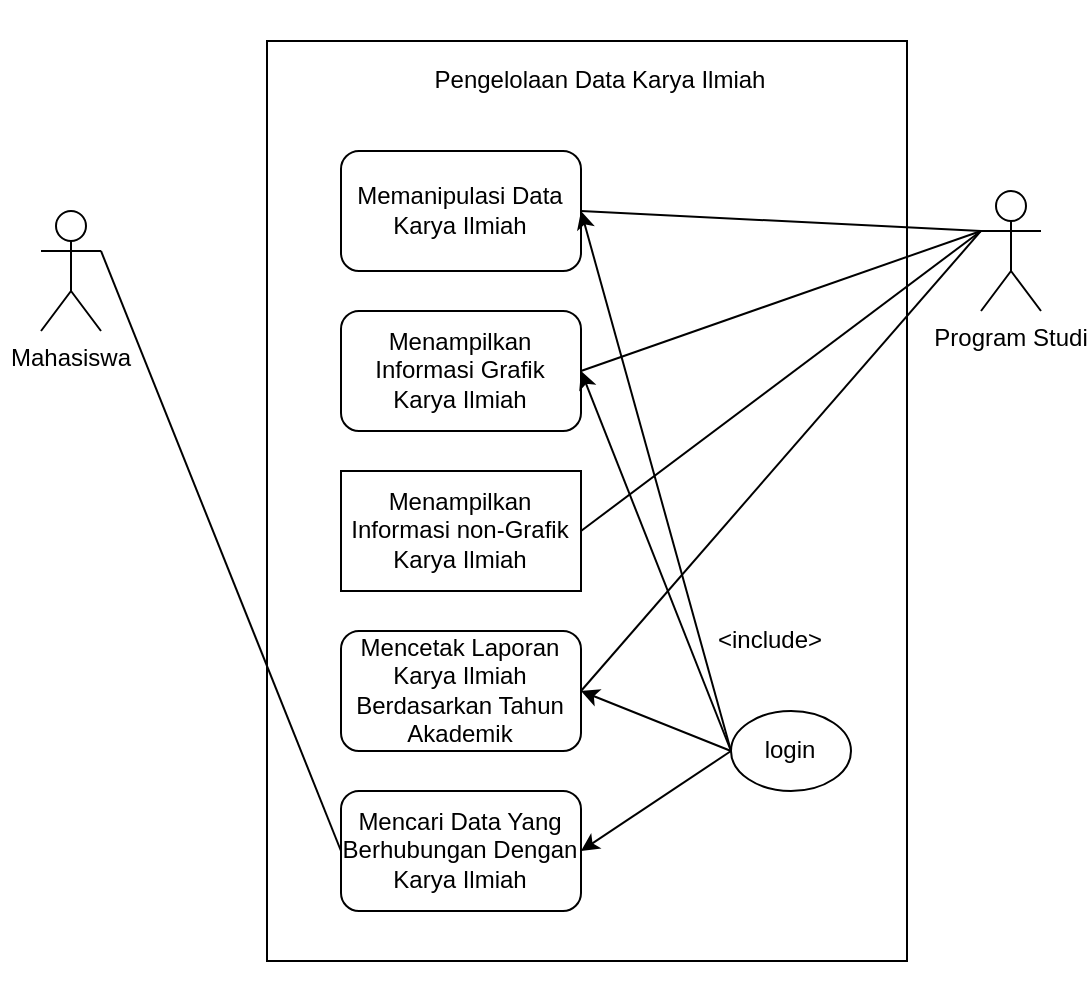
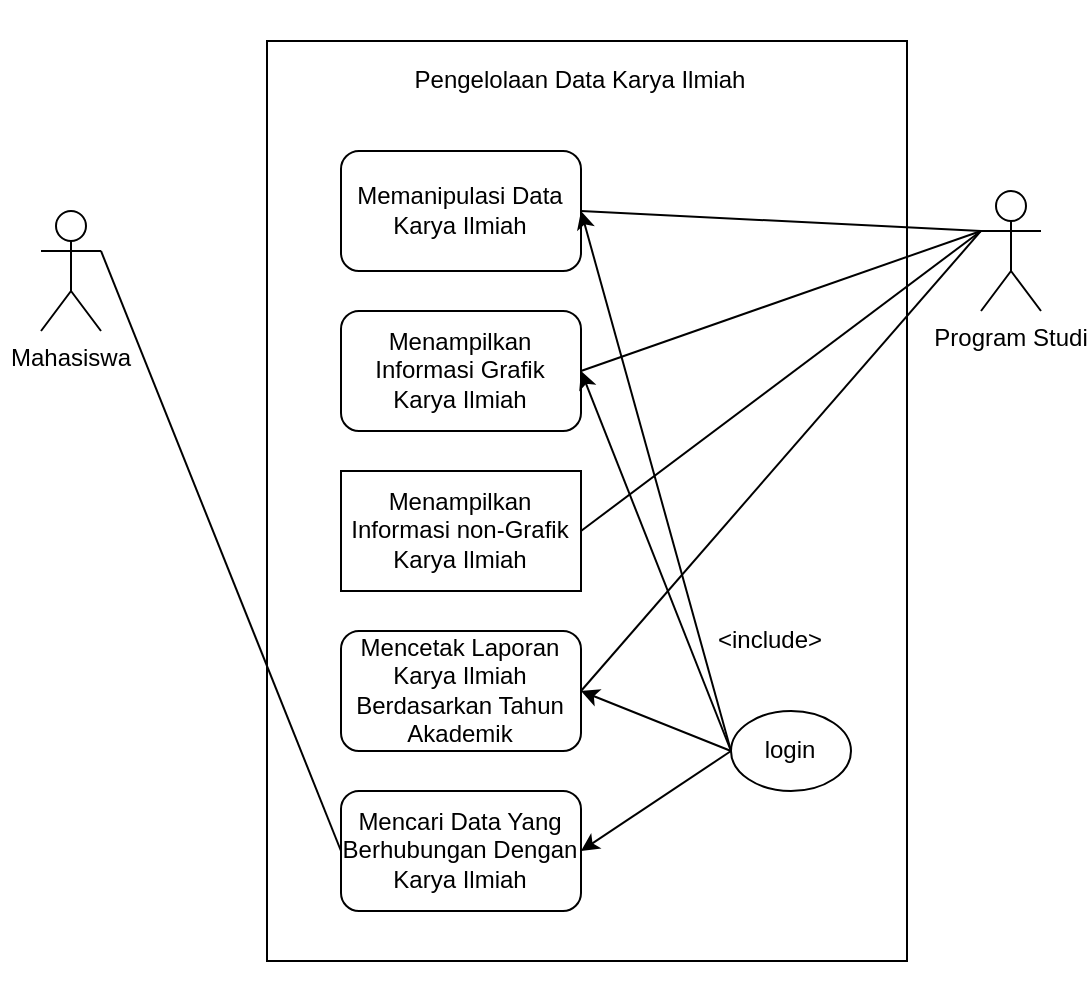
(601, 81) -> (581, 81)
